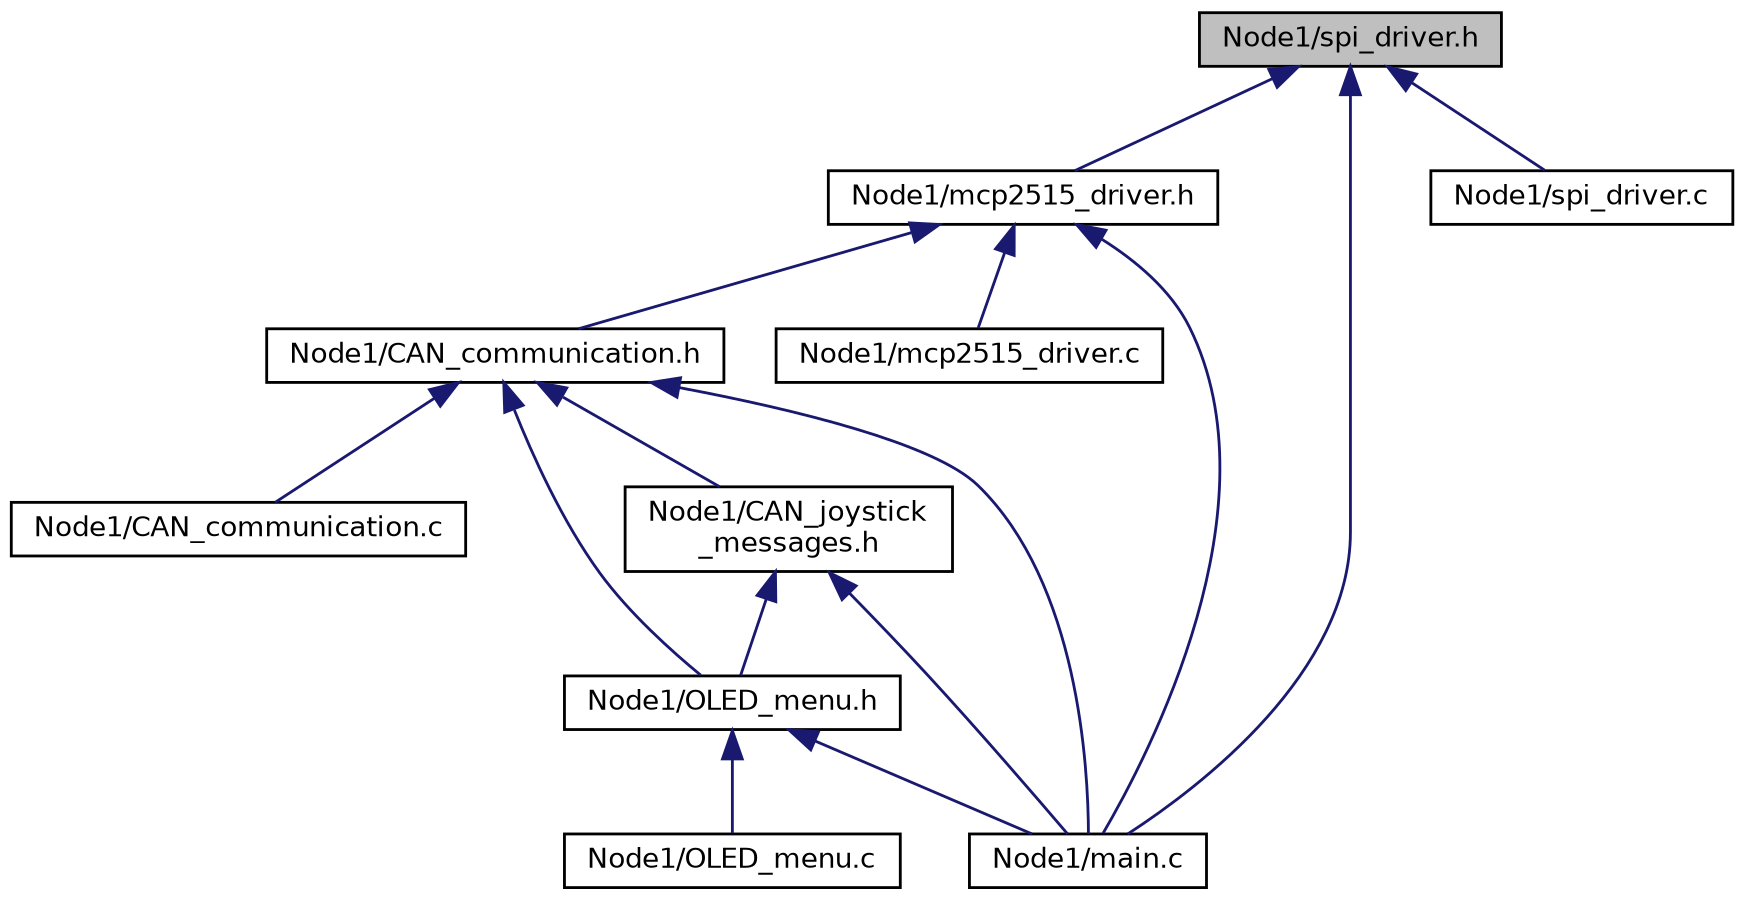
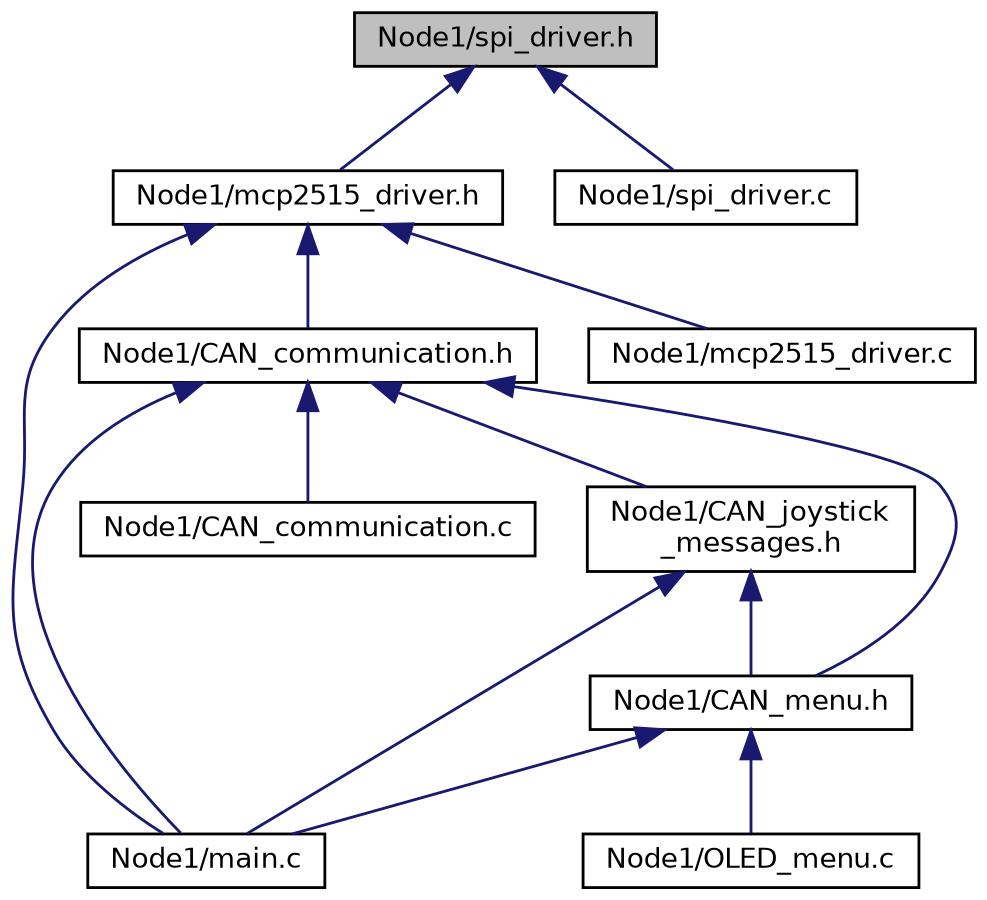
(1350, 508) -> none
(732, 703) -> (751, 703)
